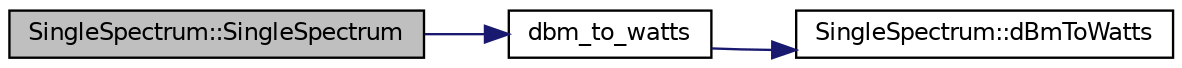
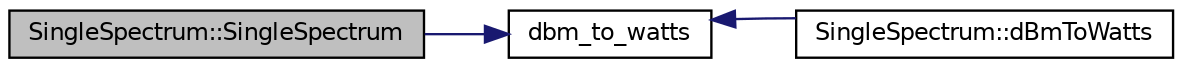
(742, 49) -> (766, 18)
